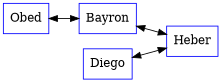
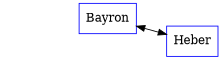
(26, 19) -> none
(108, 64) -> none
